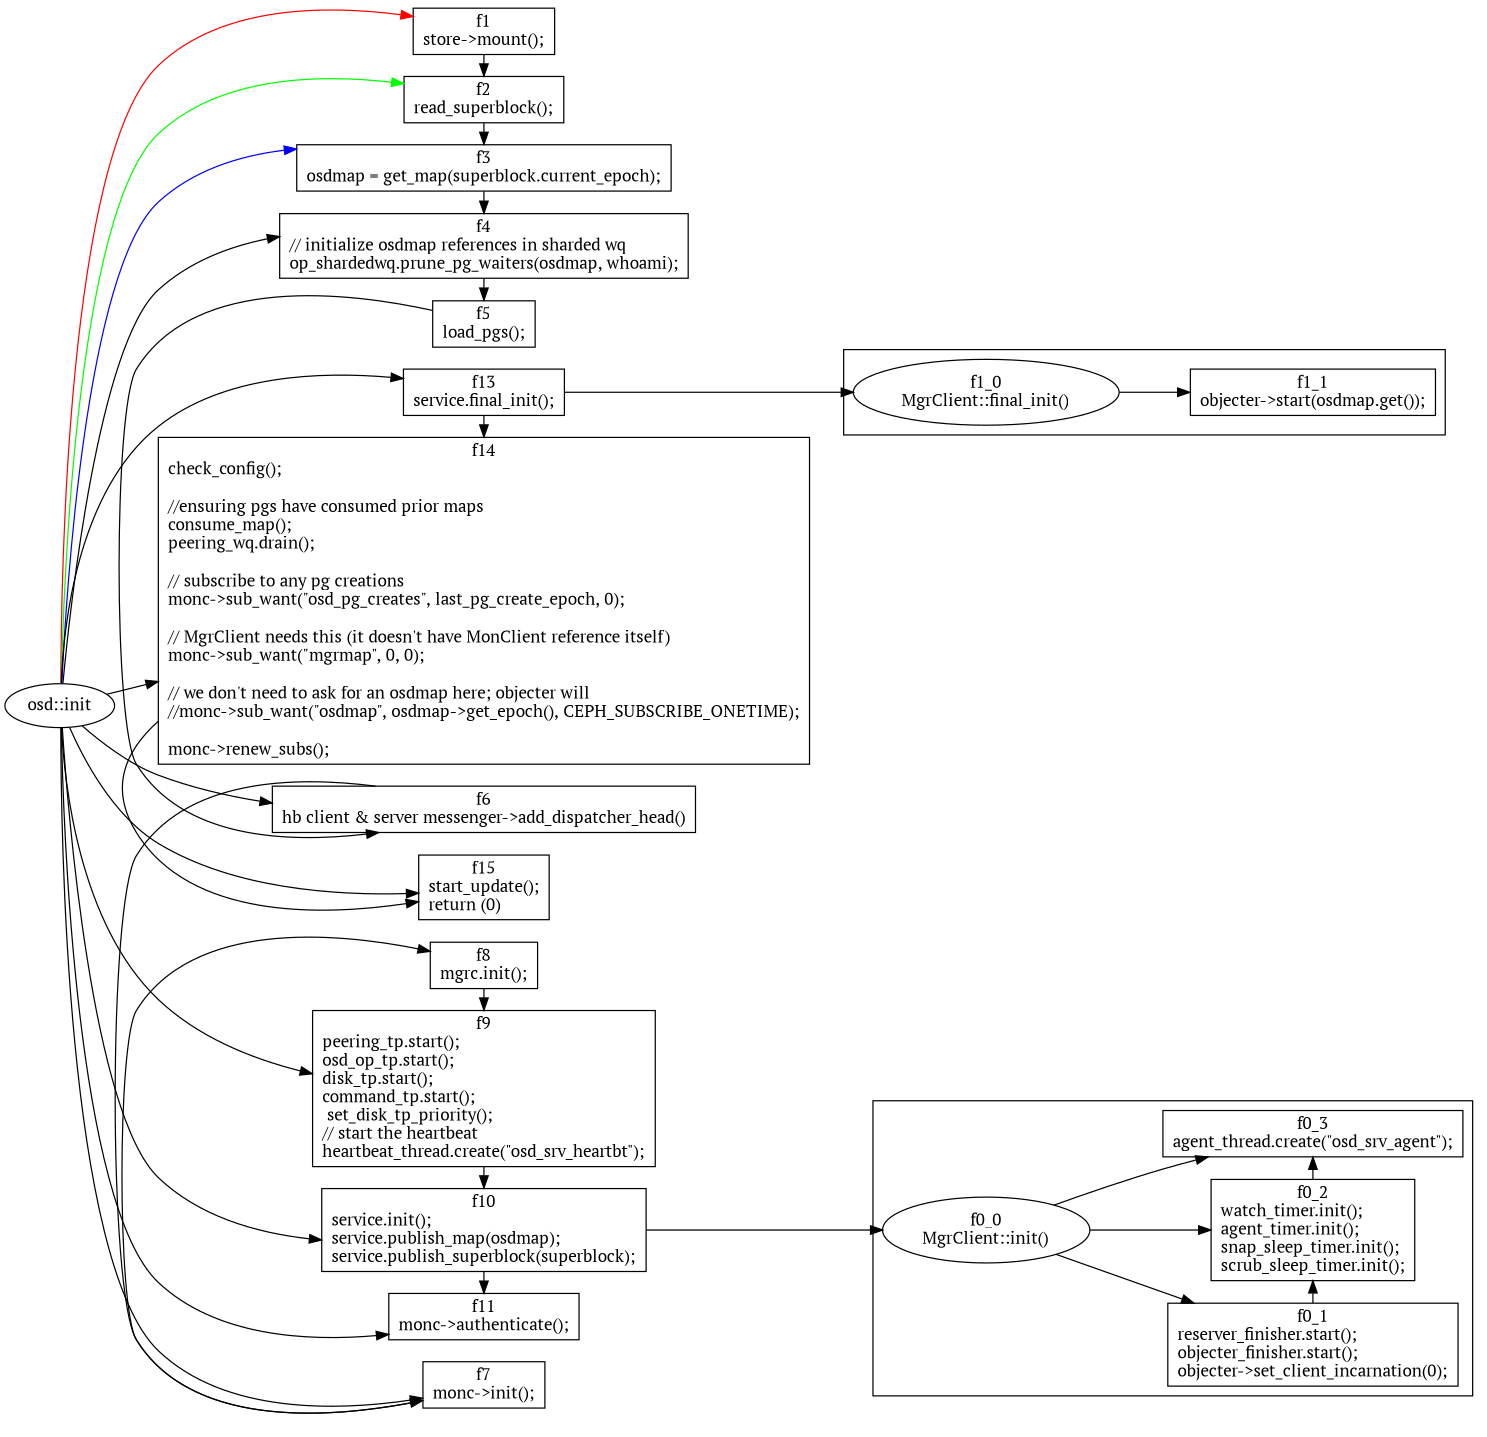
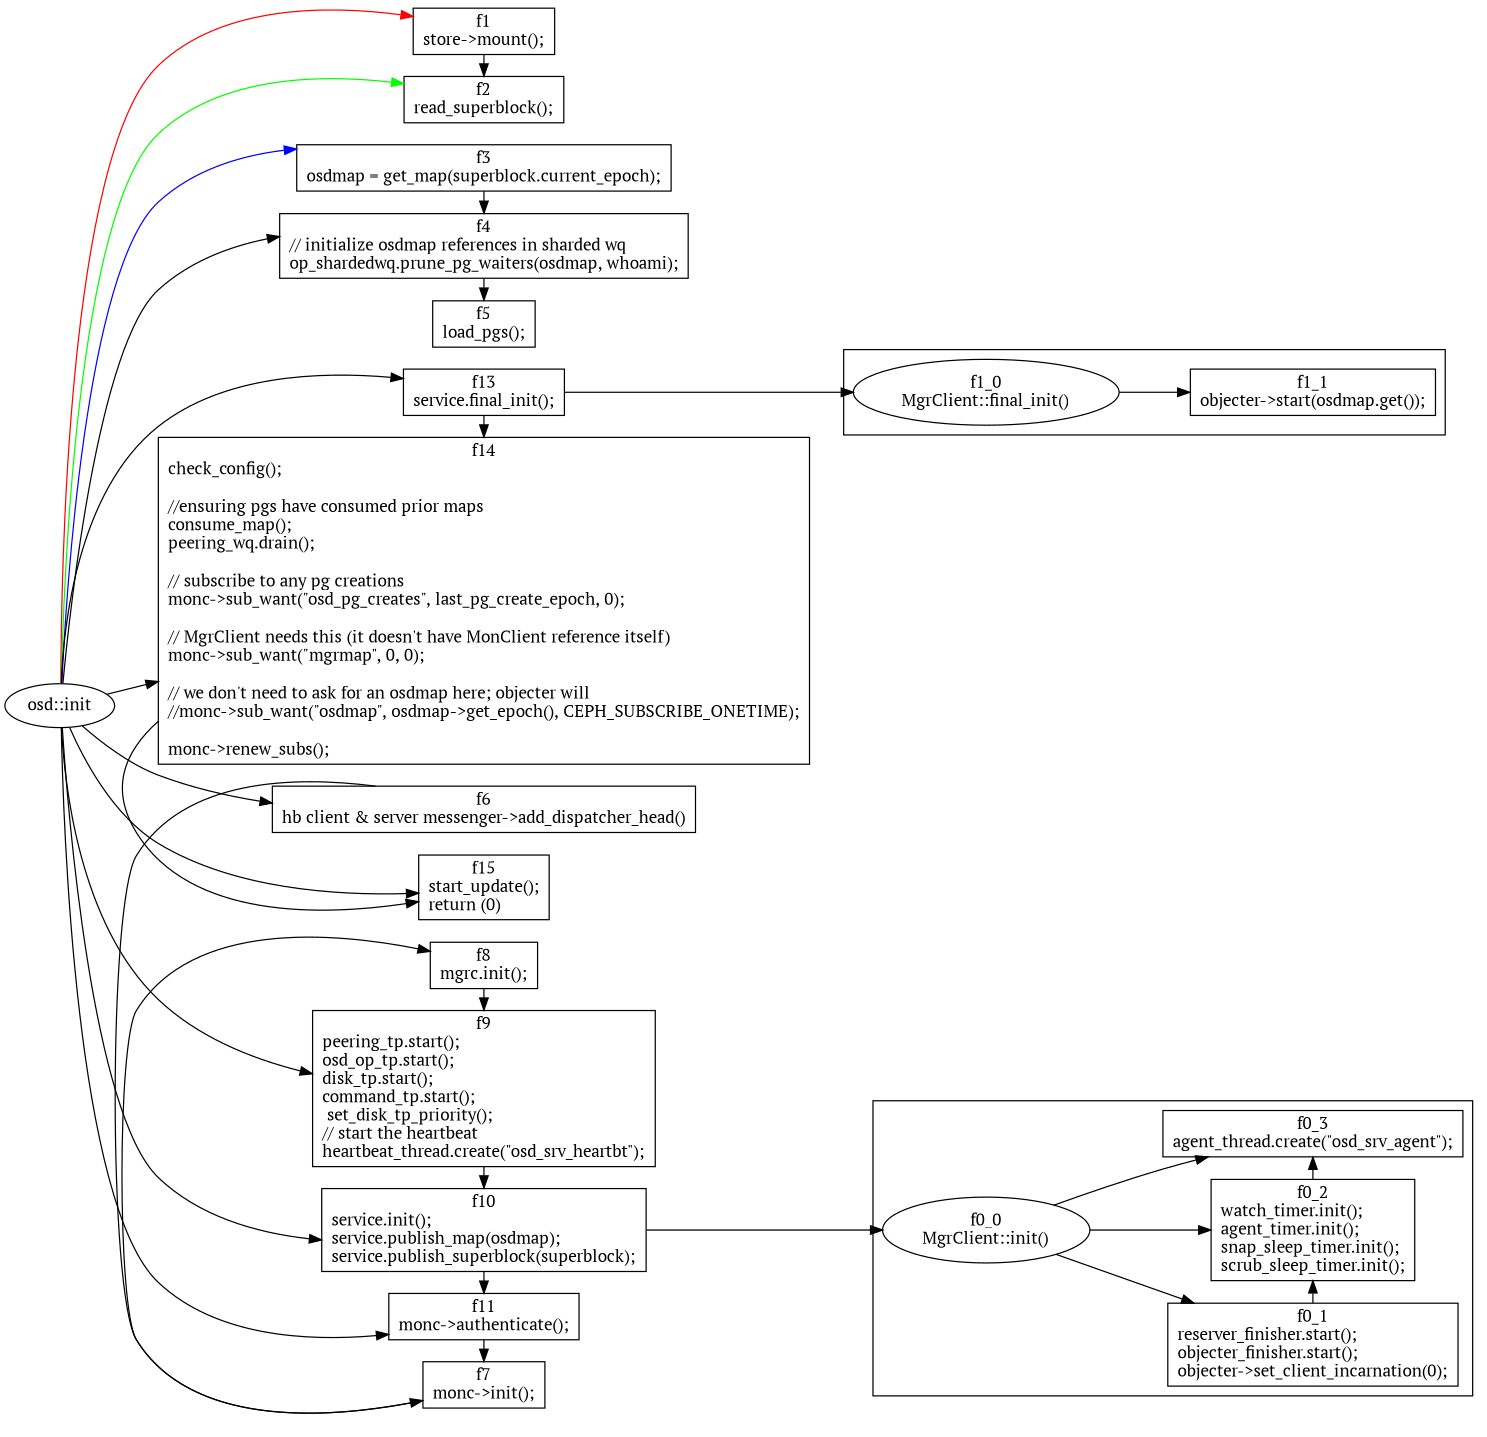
(484, 128) -> none
(120, 533) -> none
(94, 1178) -> (484, 1345)
